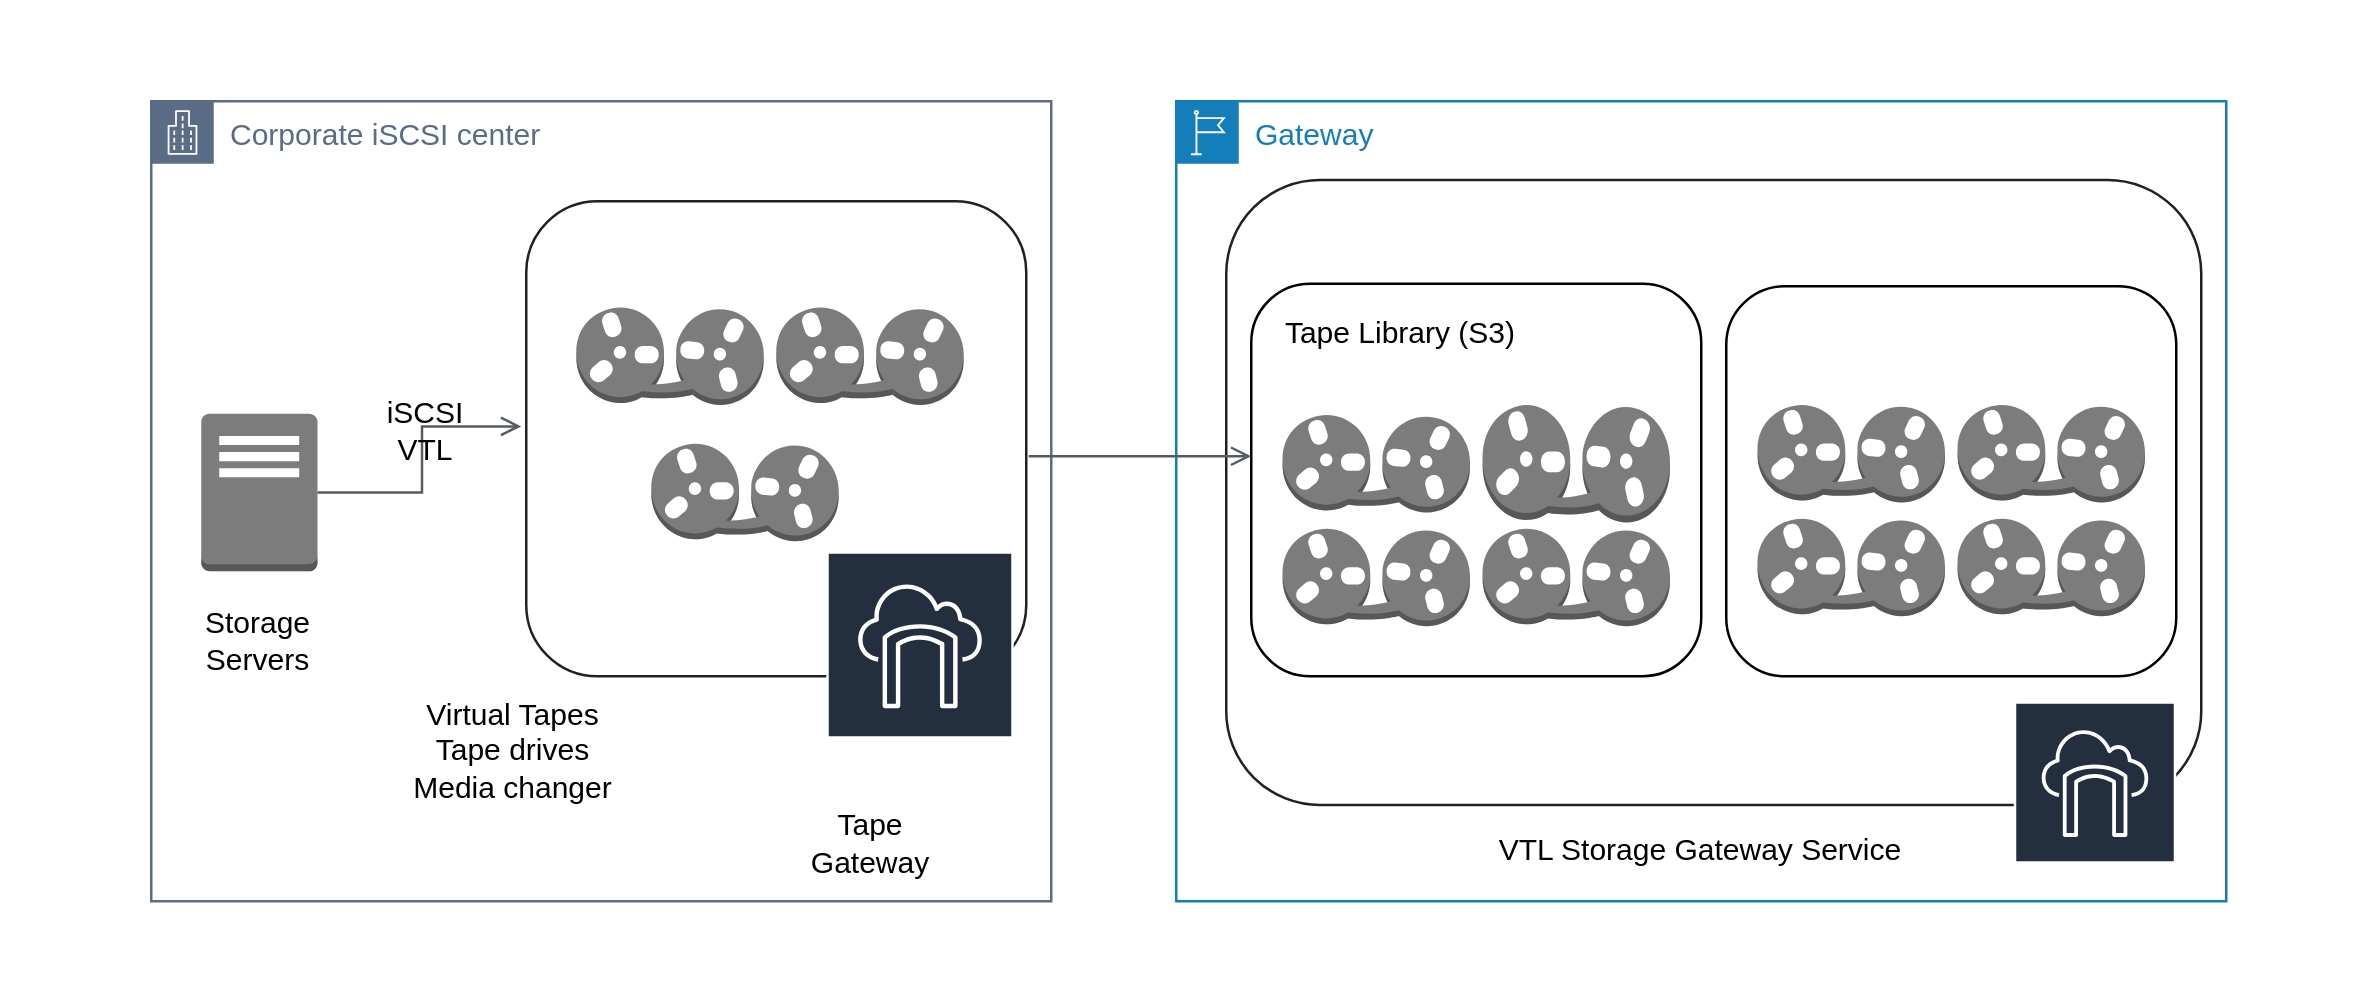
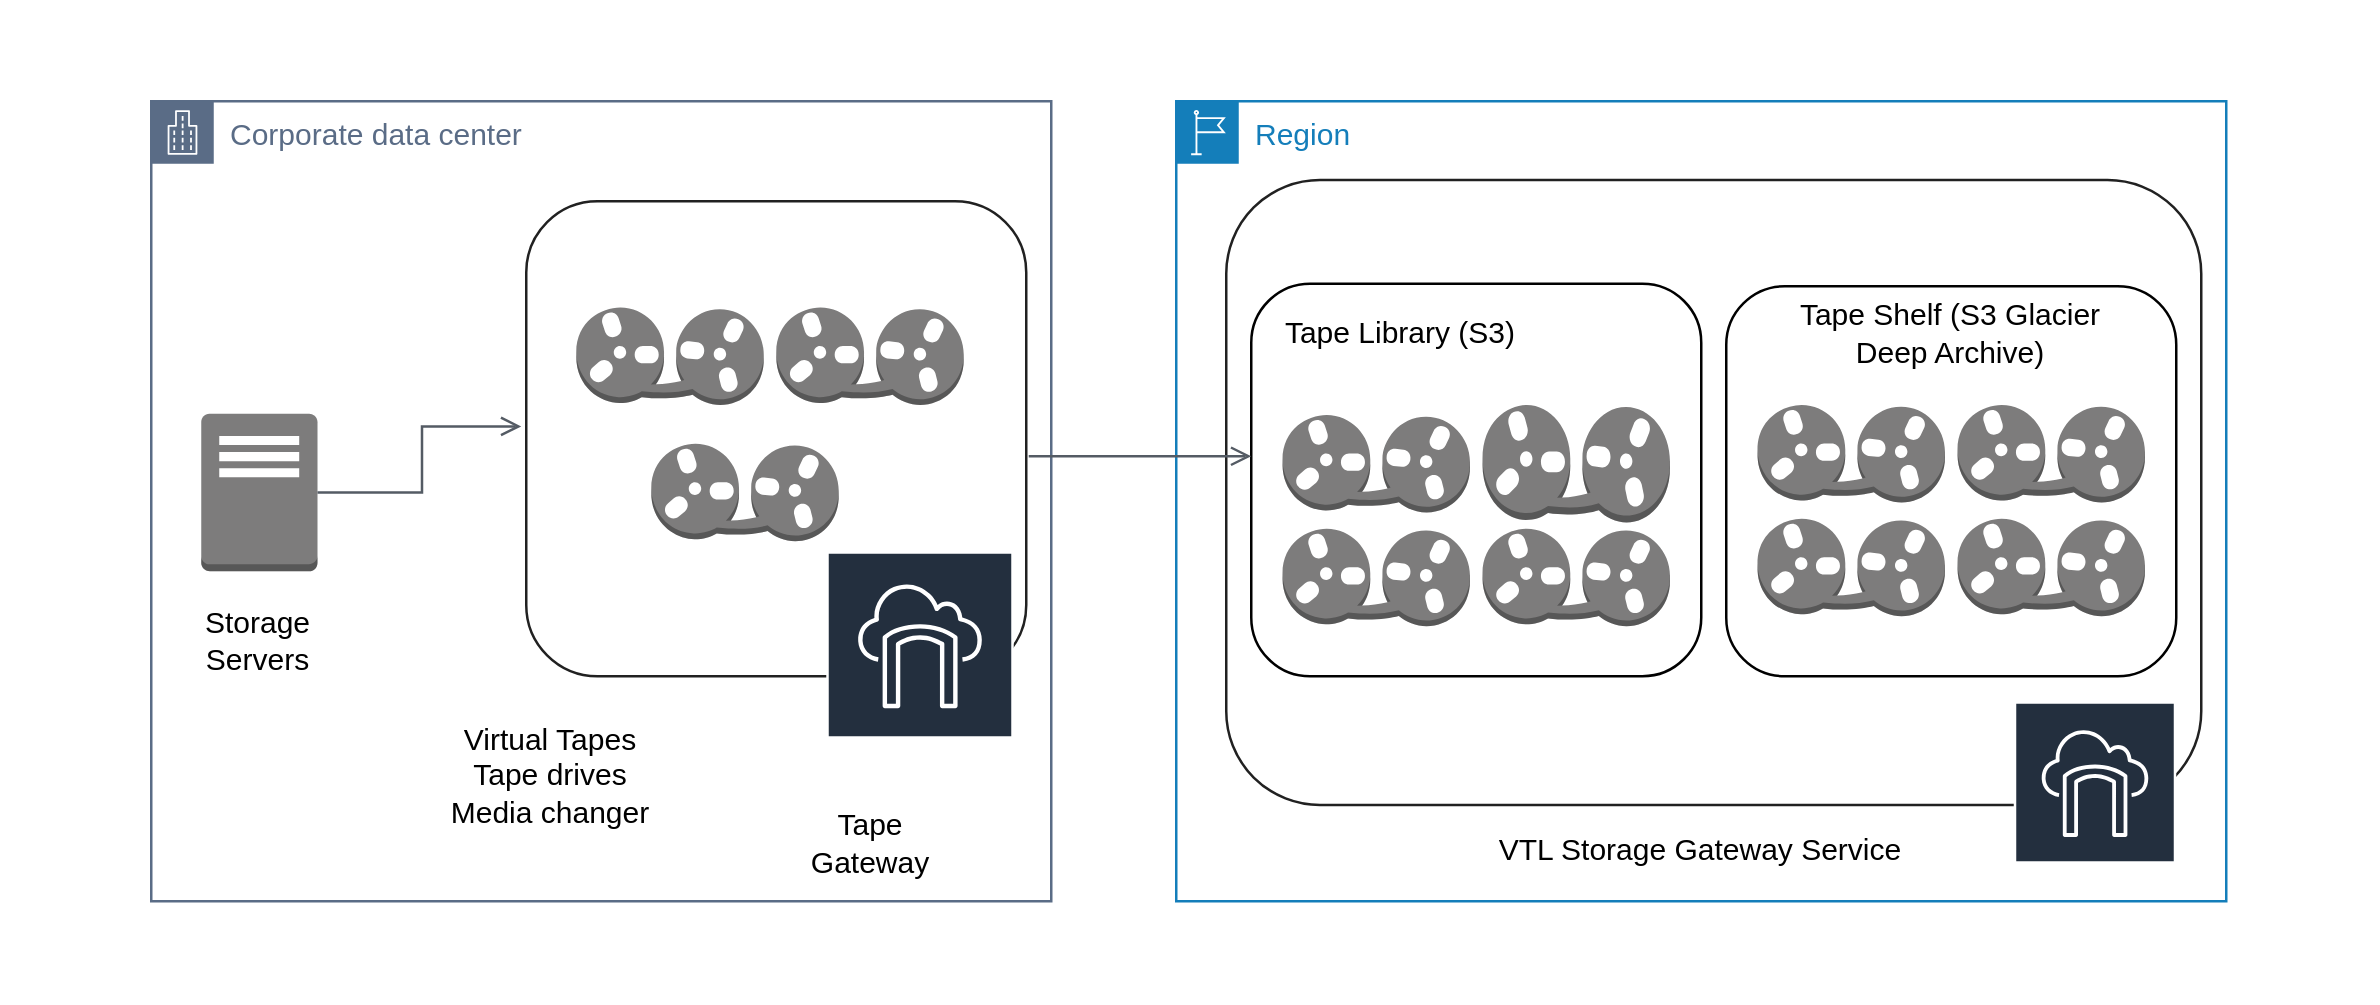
(404, 137) -> (400, 137)
(1315, 137) -> (1303, 137)
none -> (1951, 333)
(426, 430) -> none
(514, 751) -> (551, 776)
